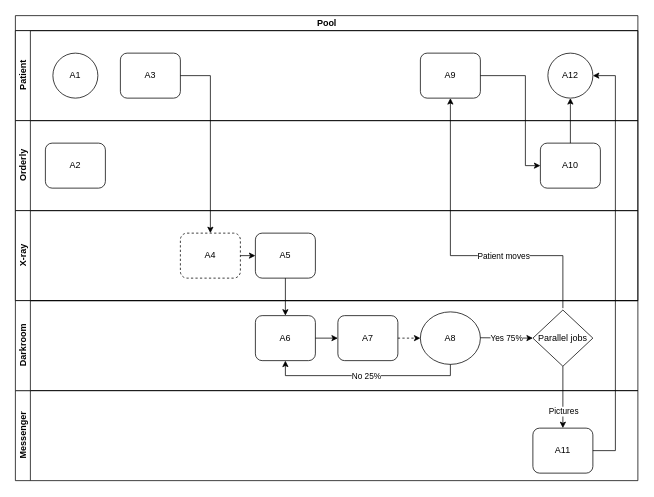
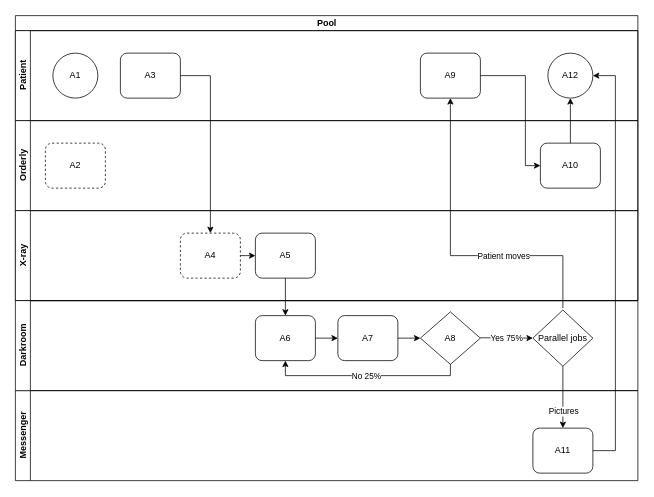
(75, 165) -> (75, 165)
(406, 338) -> (406, 338)
(450, 338) -> (450, 338)
